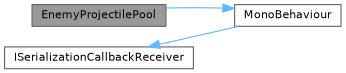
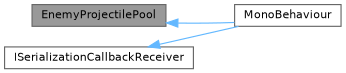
(195, 8) -> (206, 23)
